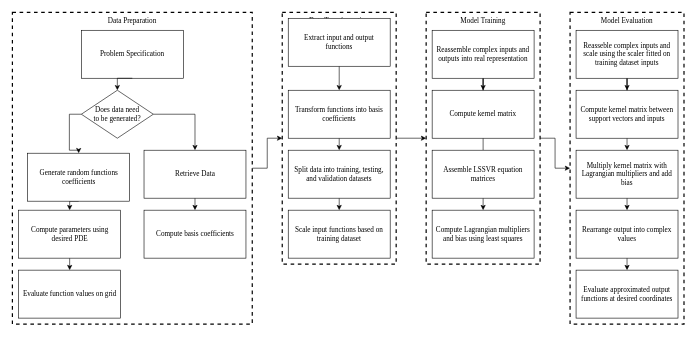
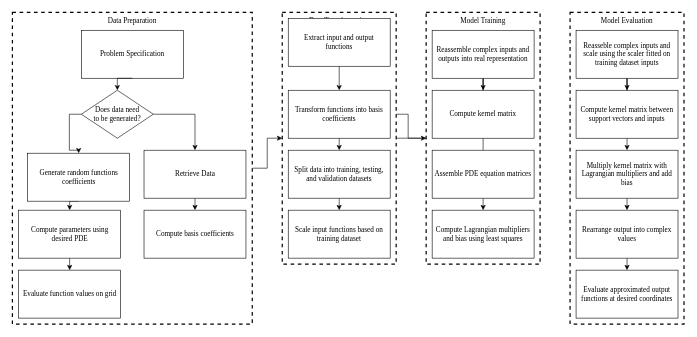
(554, 138) -> (408, 119)
(483, 174) -> (483, 174)
